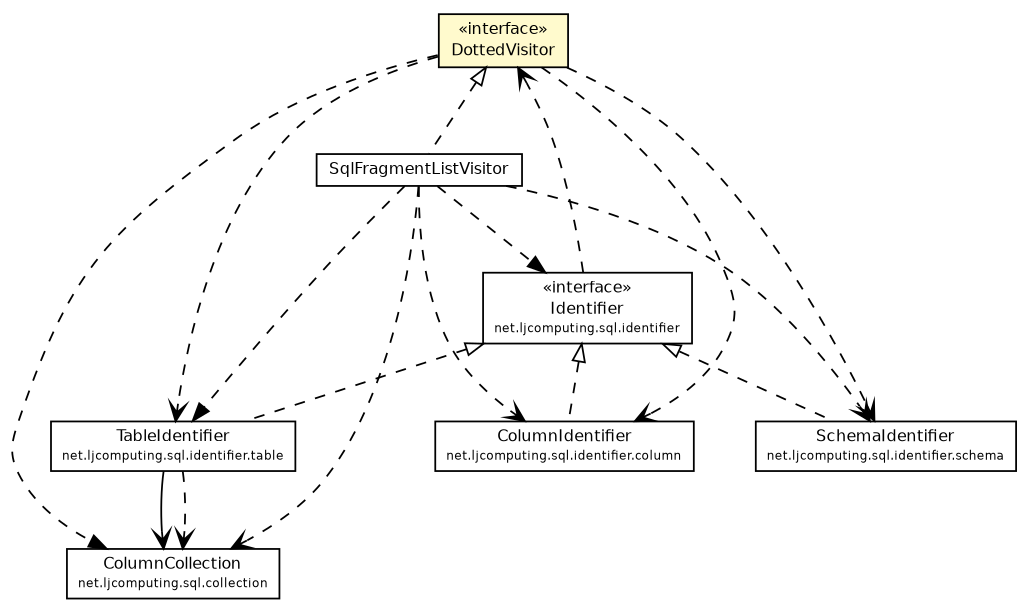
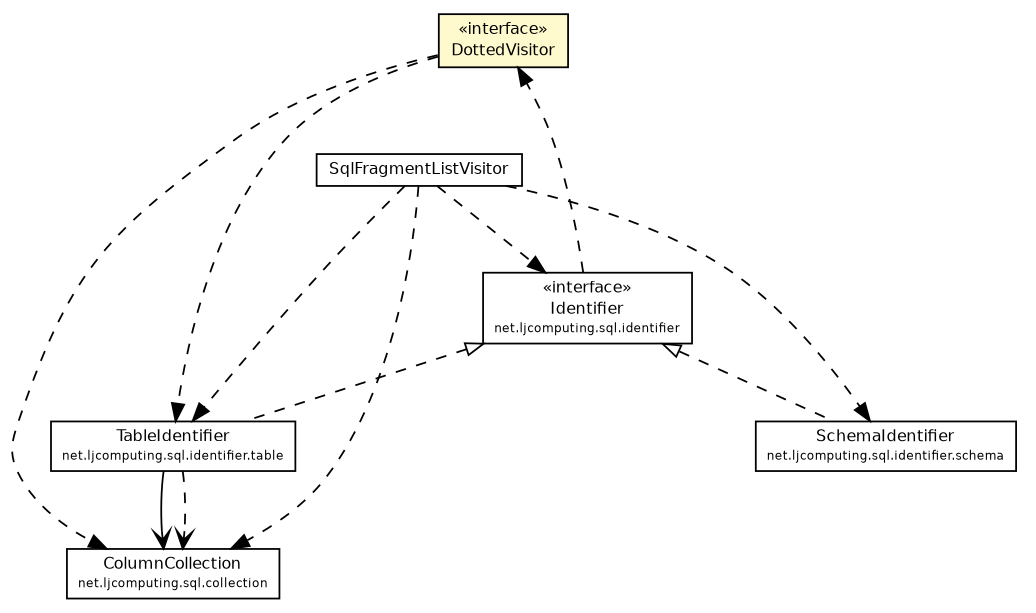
(453, 118) -> none
(563, 175) -> (563, 175)
(252, 185) -> (252, 185)
(746, 209) -> none
(698, 252) -> (708, 257)
(372, 396) -> (372, 396)
(565, 446) -> none
